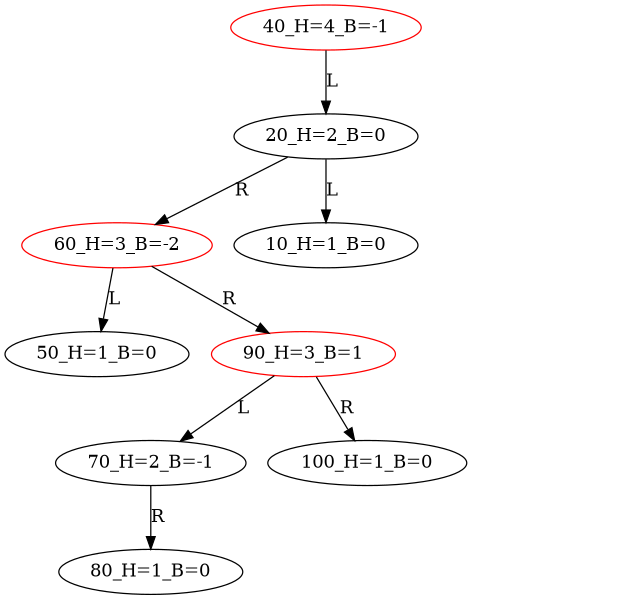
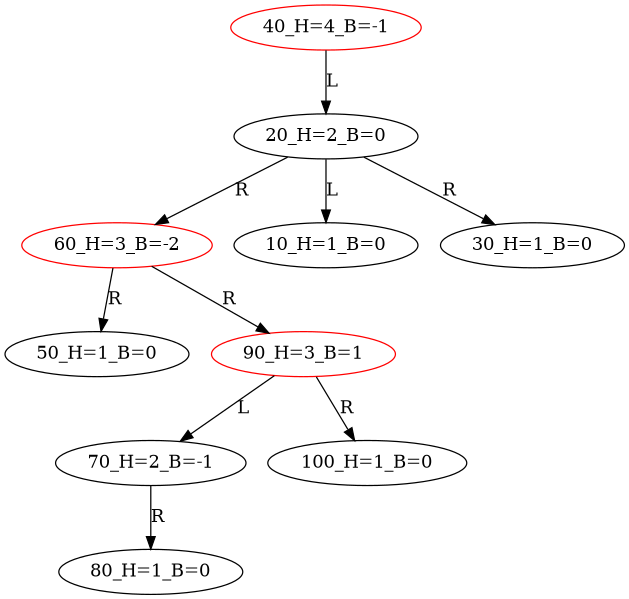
none -> (532, 245)
(115, 300) -> (115, 300)
